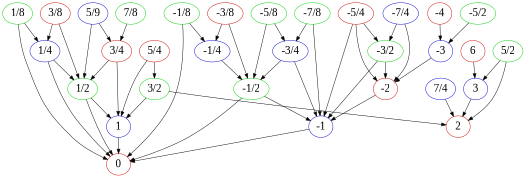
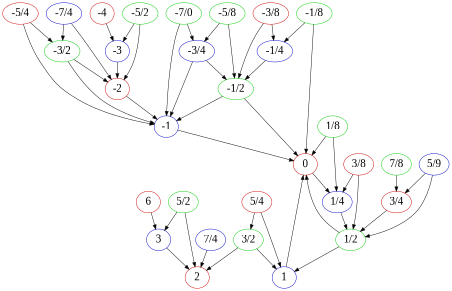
(312, 13) -> (184, 13)
(360, 53) -> (137, 51)
(118, 87) -> none
(71, 112) -> (320, 181)
